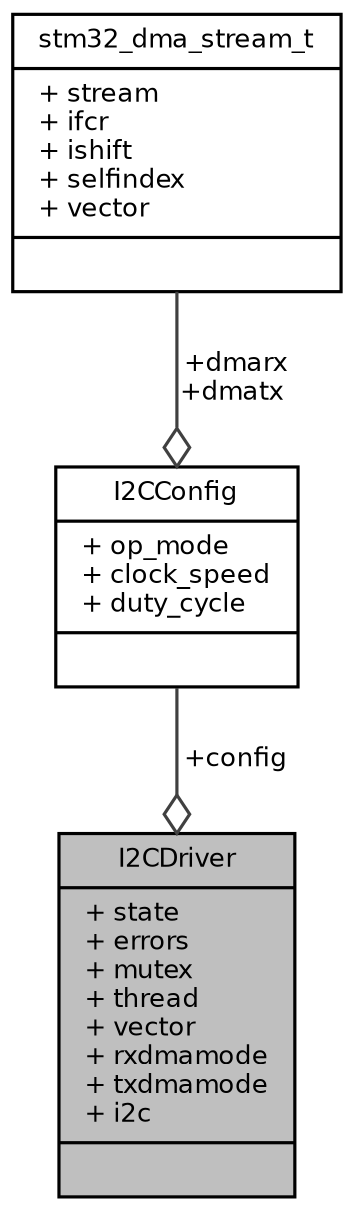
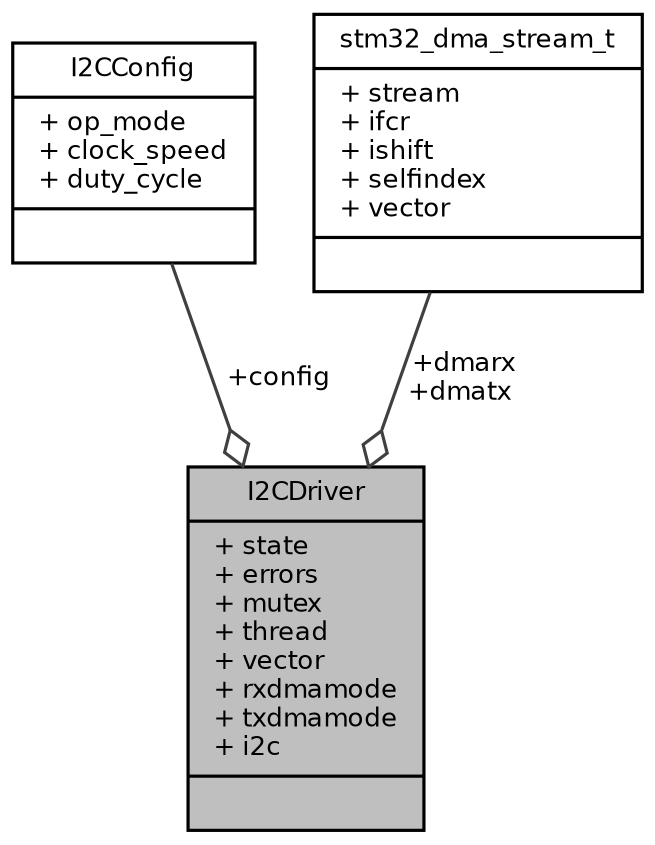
(177, 360) -> (406, 361)
